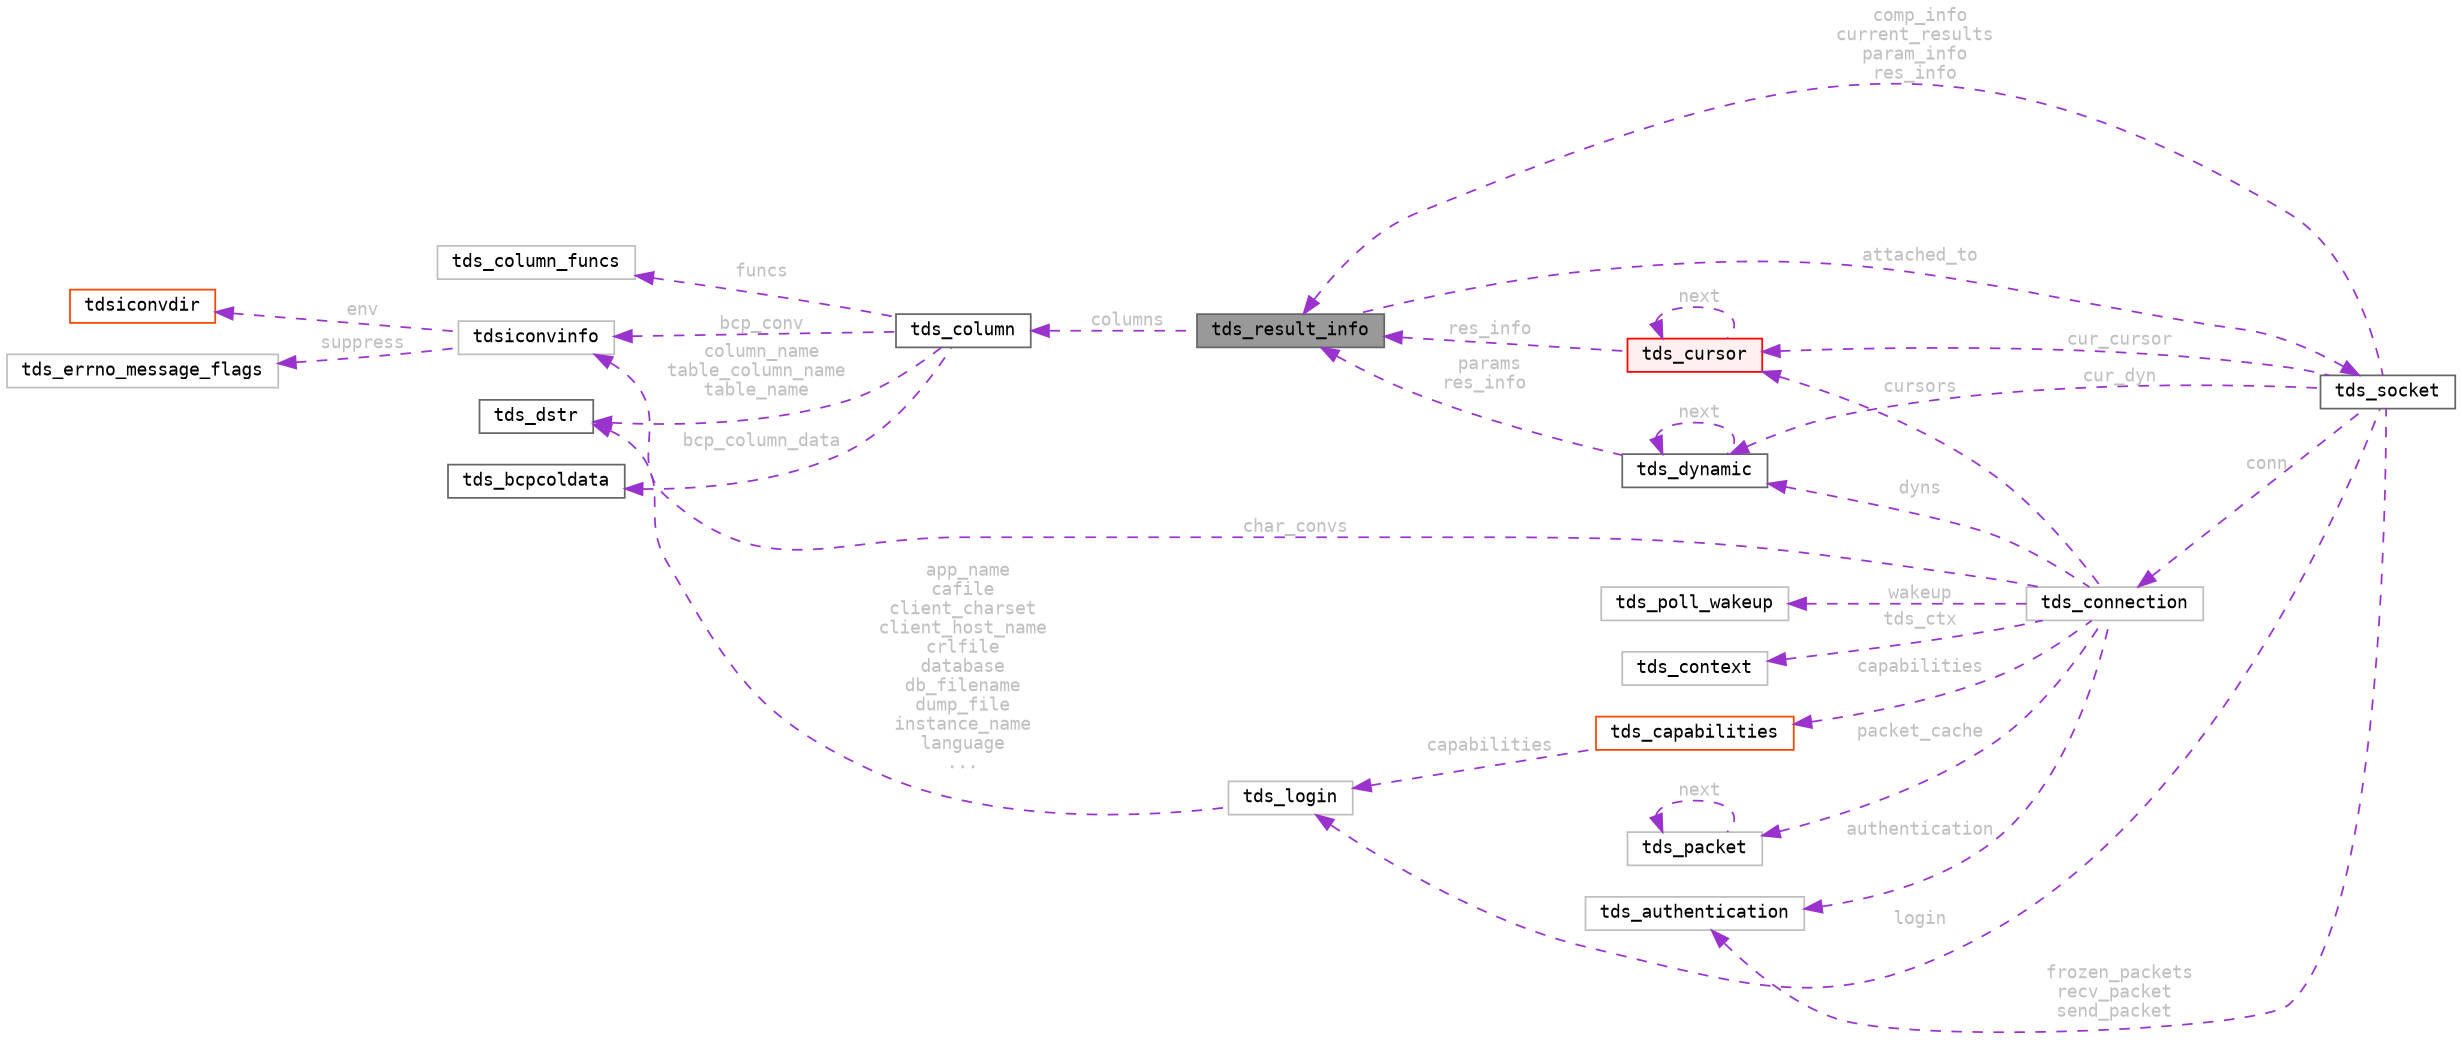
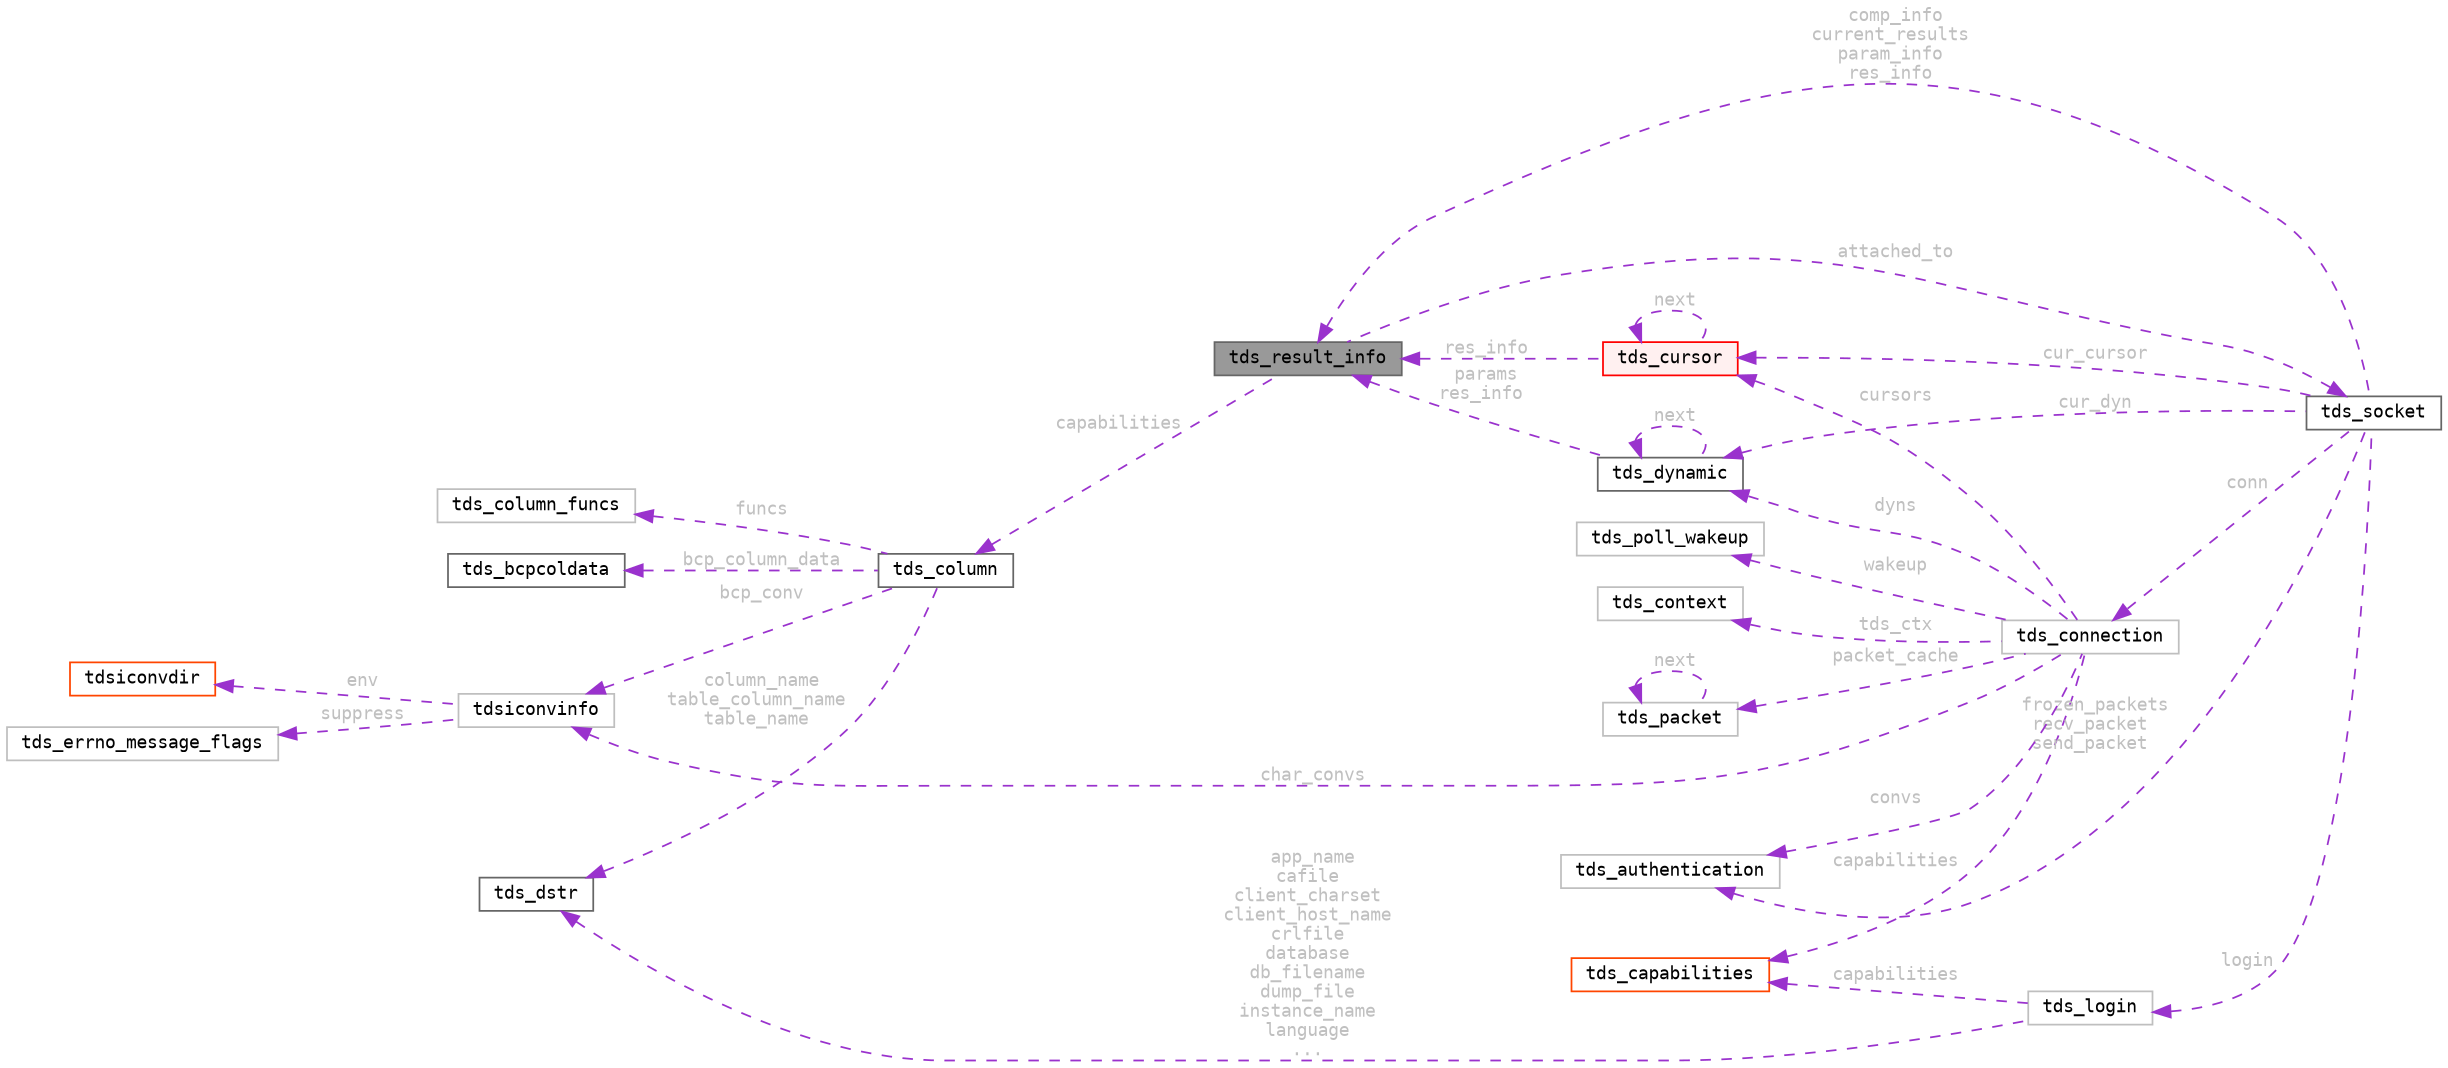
(1123, 321) -> (1114, 424)
(1483, 767) -> (1908, 994)
(1915, 830) -> (1891, 799)
